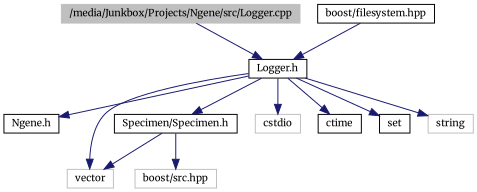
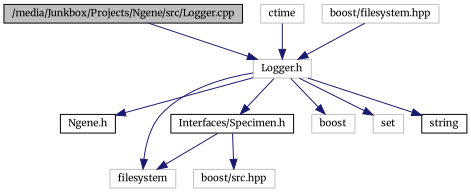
(181, 14) -> (123, 14)
(376, 14) -> (381, 14)
(278, 69) -> (282, 69)
(305, 93) -> (282, 36)
(176, 124) -> (232, 124)
(278, 124) -> (333, 124)
(340, 124) -> (282, 14)
(395, 124) -> (388, 124)
(451, 124) -> (444, 124)
(90, 179) -> (143, 179)
